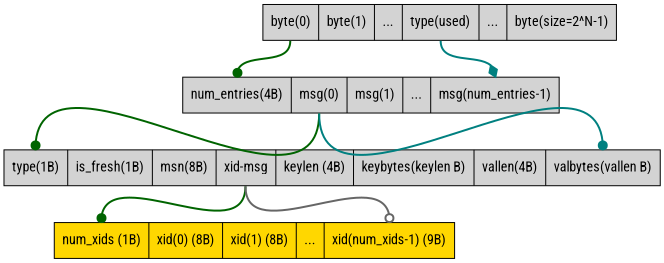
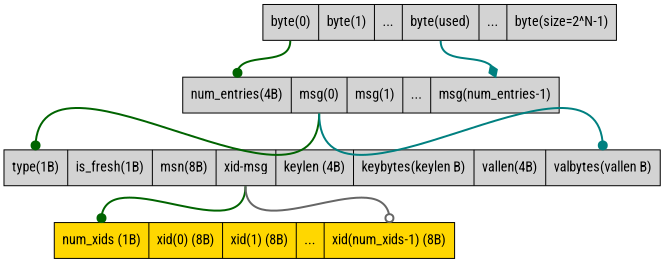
(441, 22) -> (441, 22)
(389, 240) -> (389, 240)
